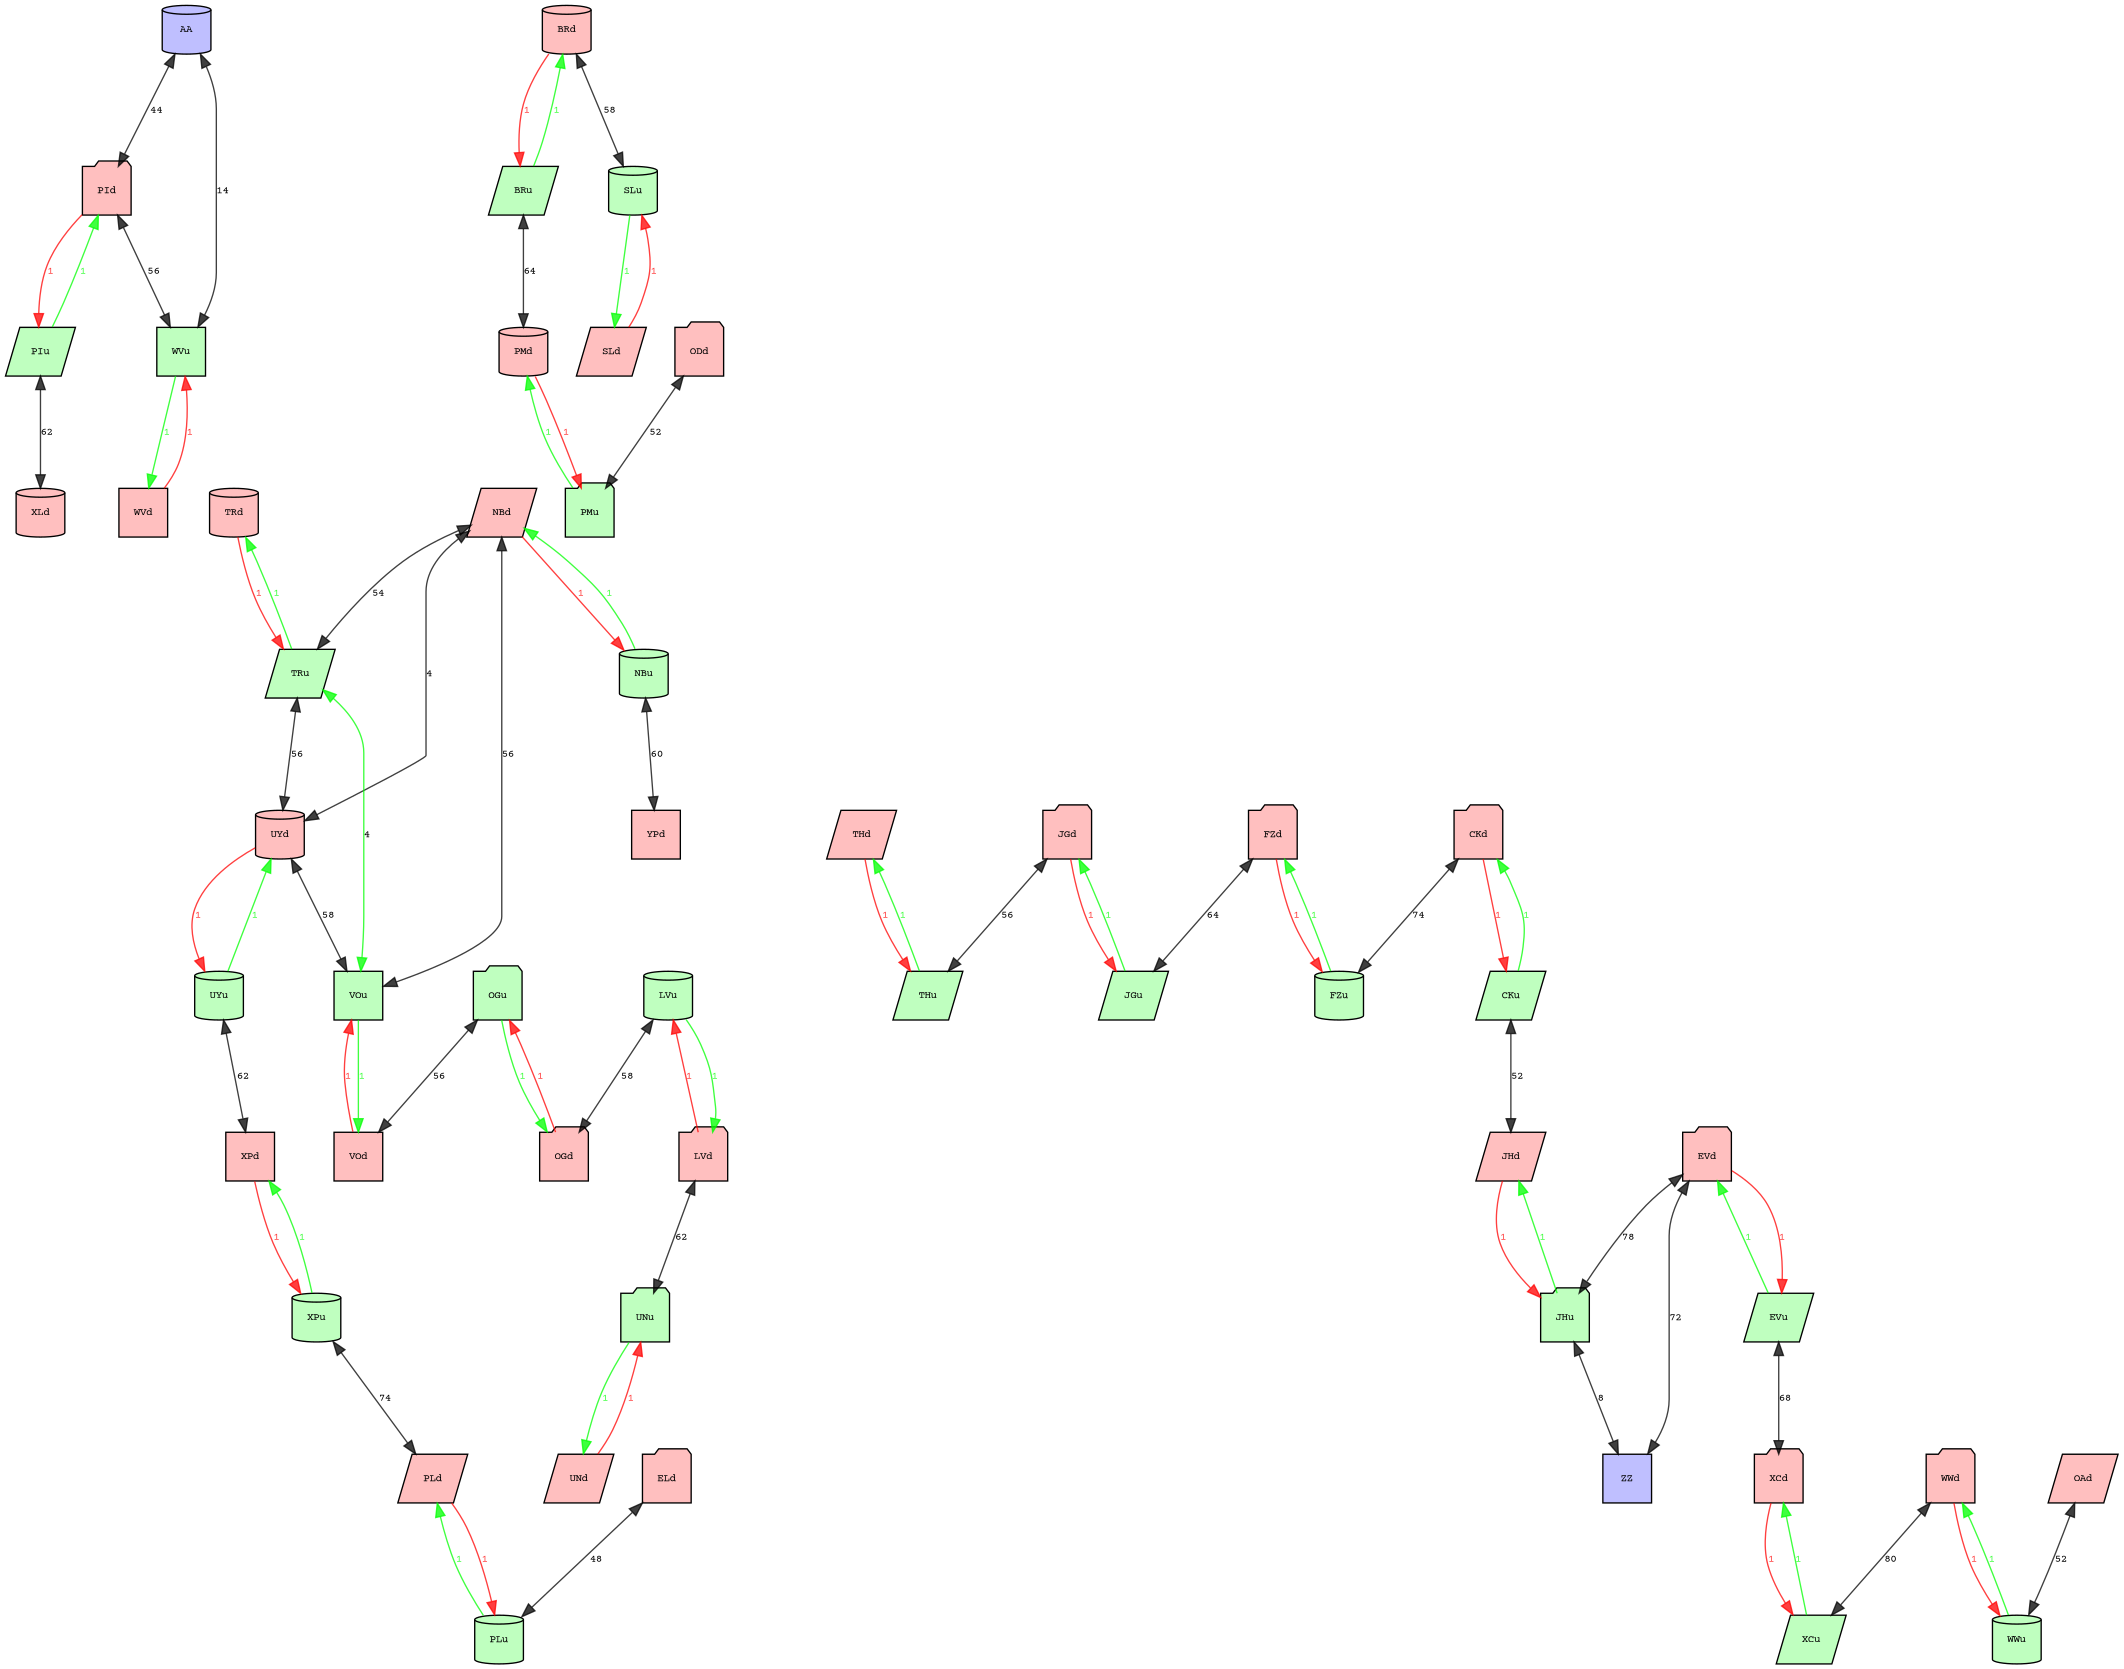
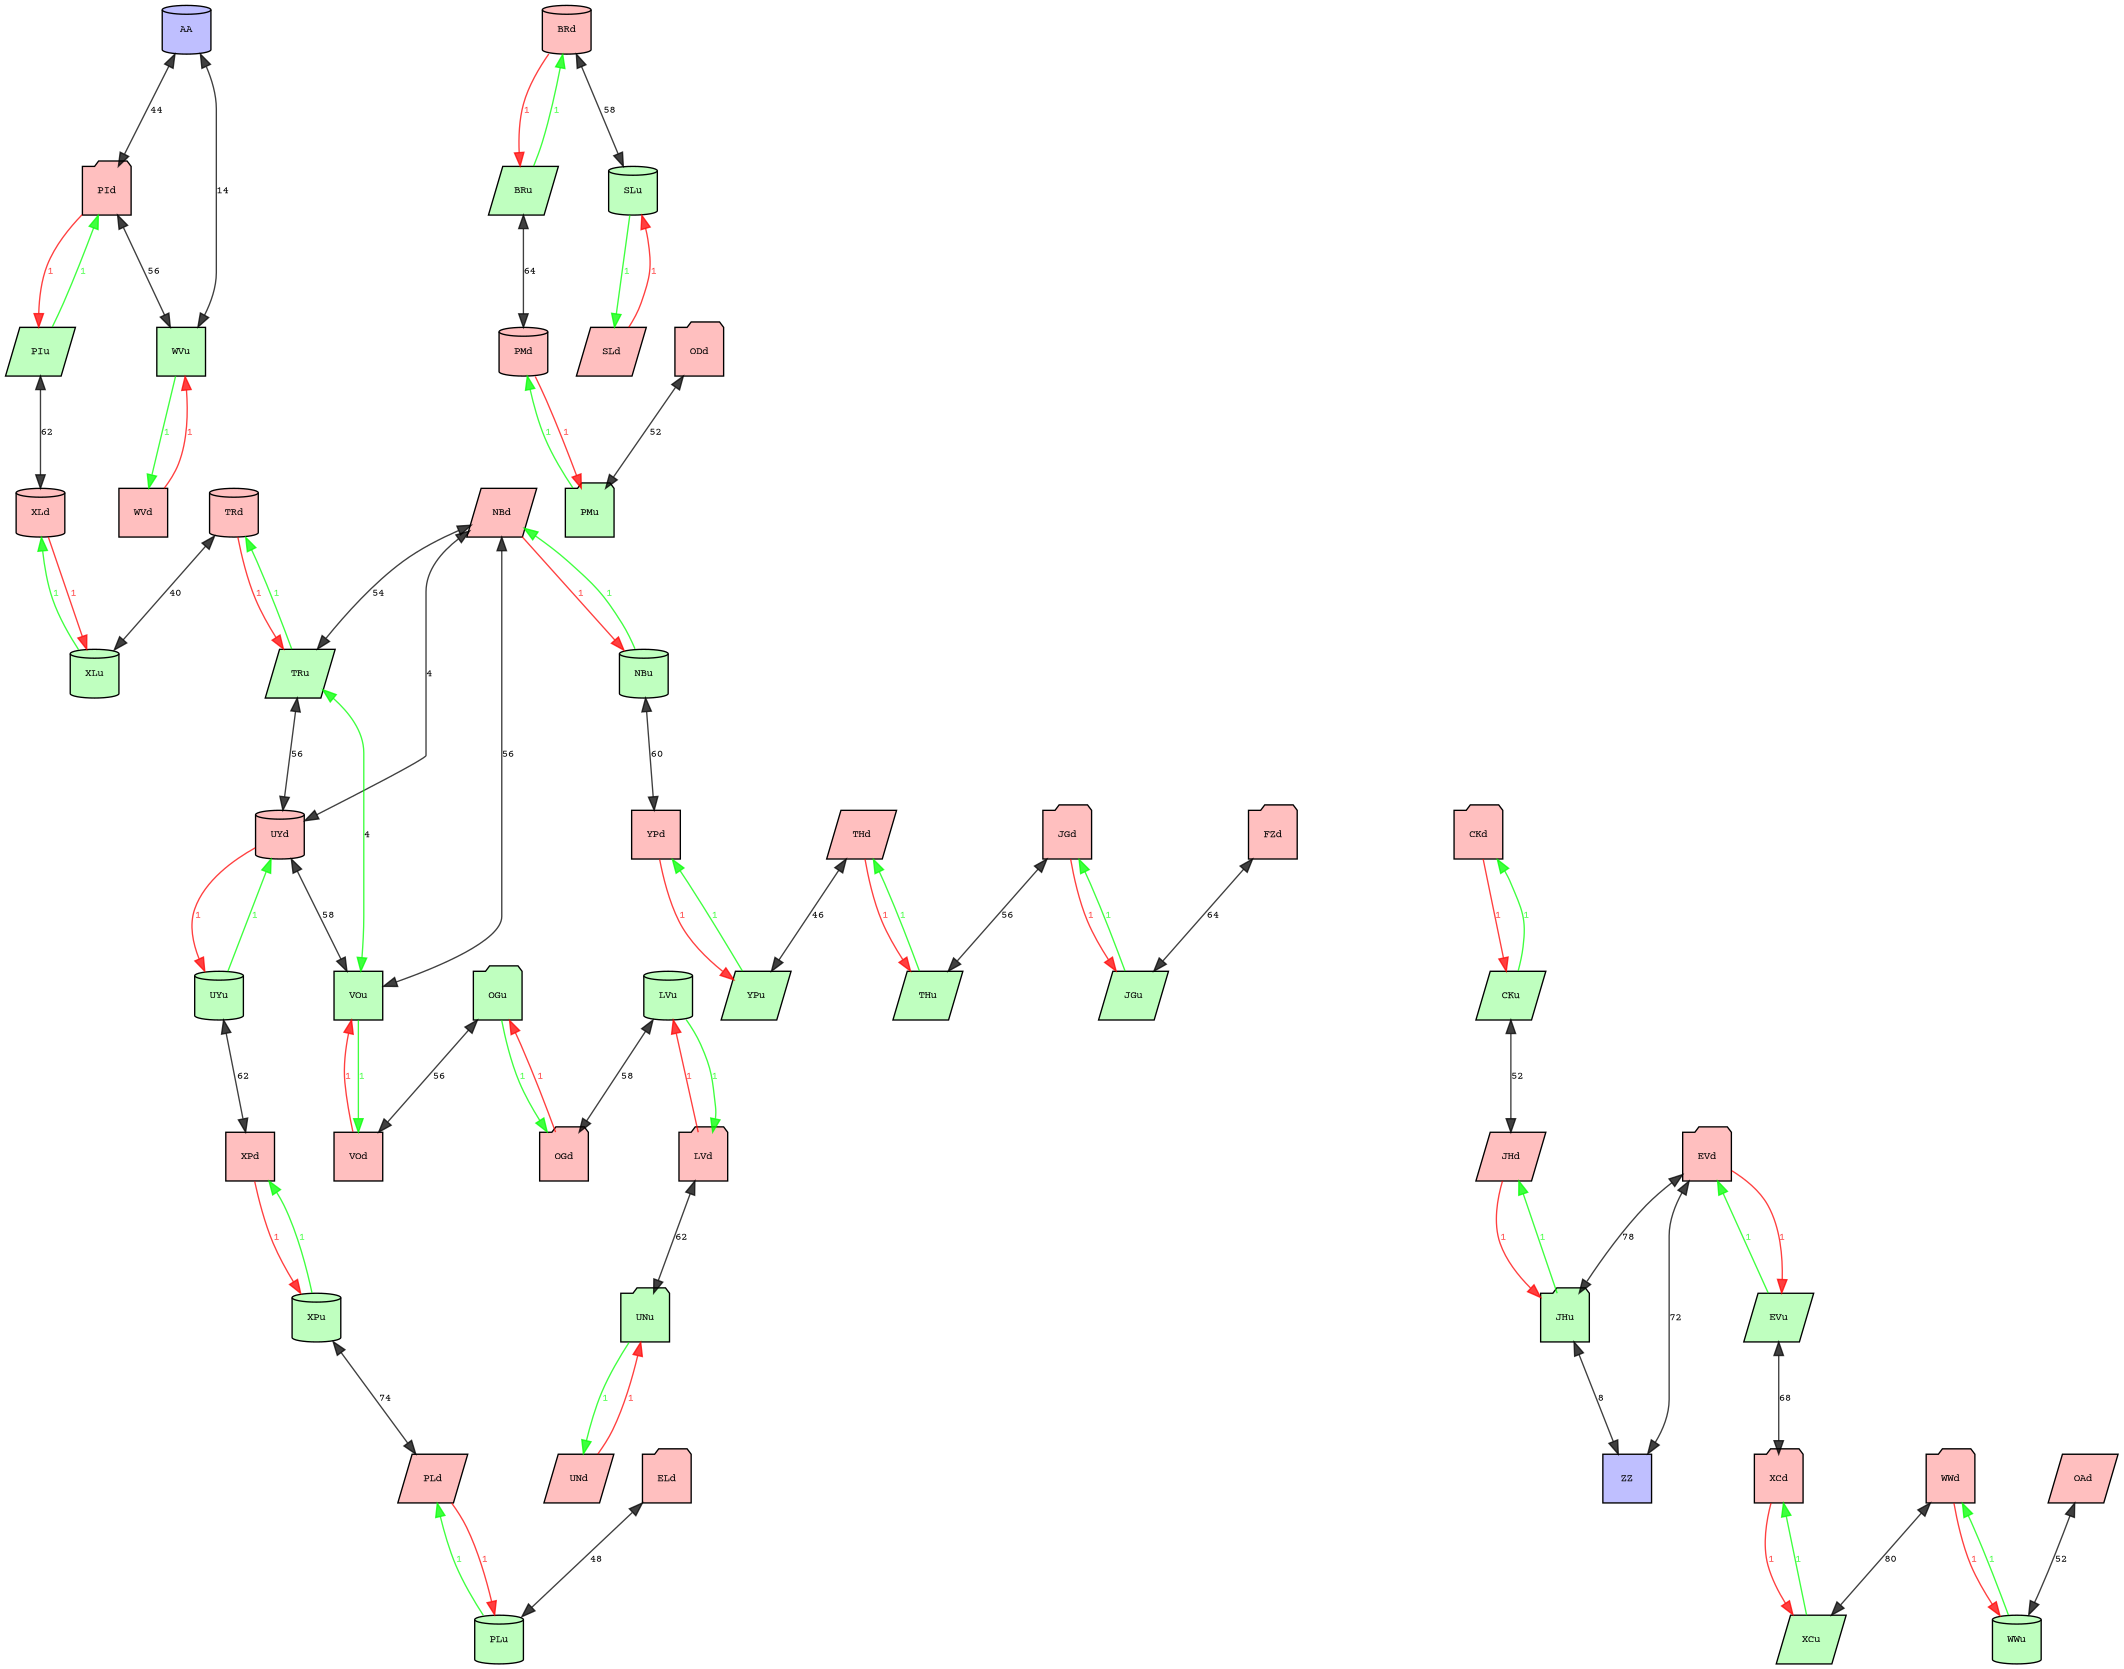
none -> (95, 674)
none -> (756, 996)
(1339, 996) -> none
